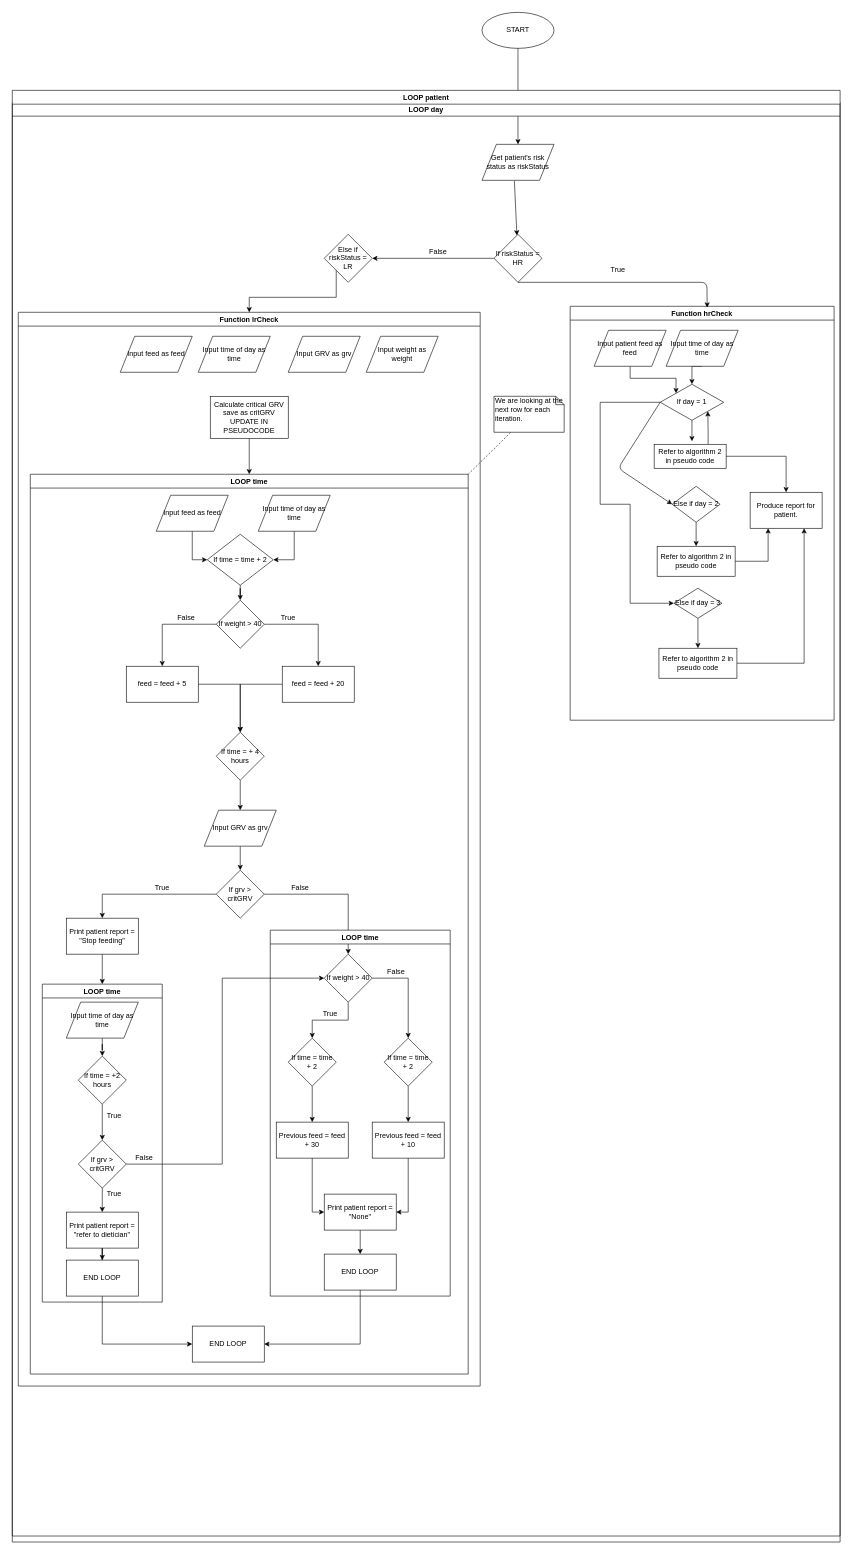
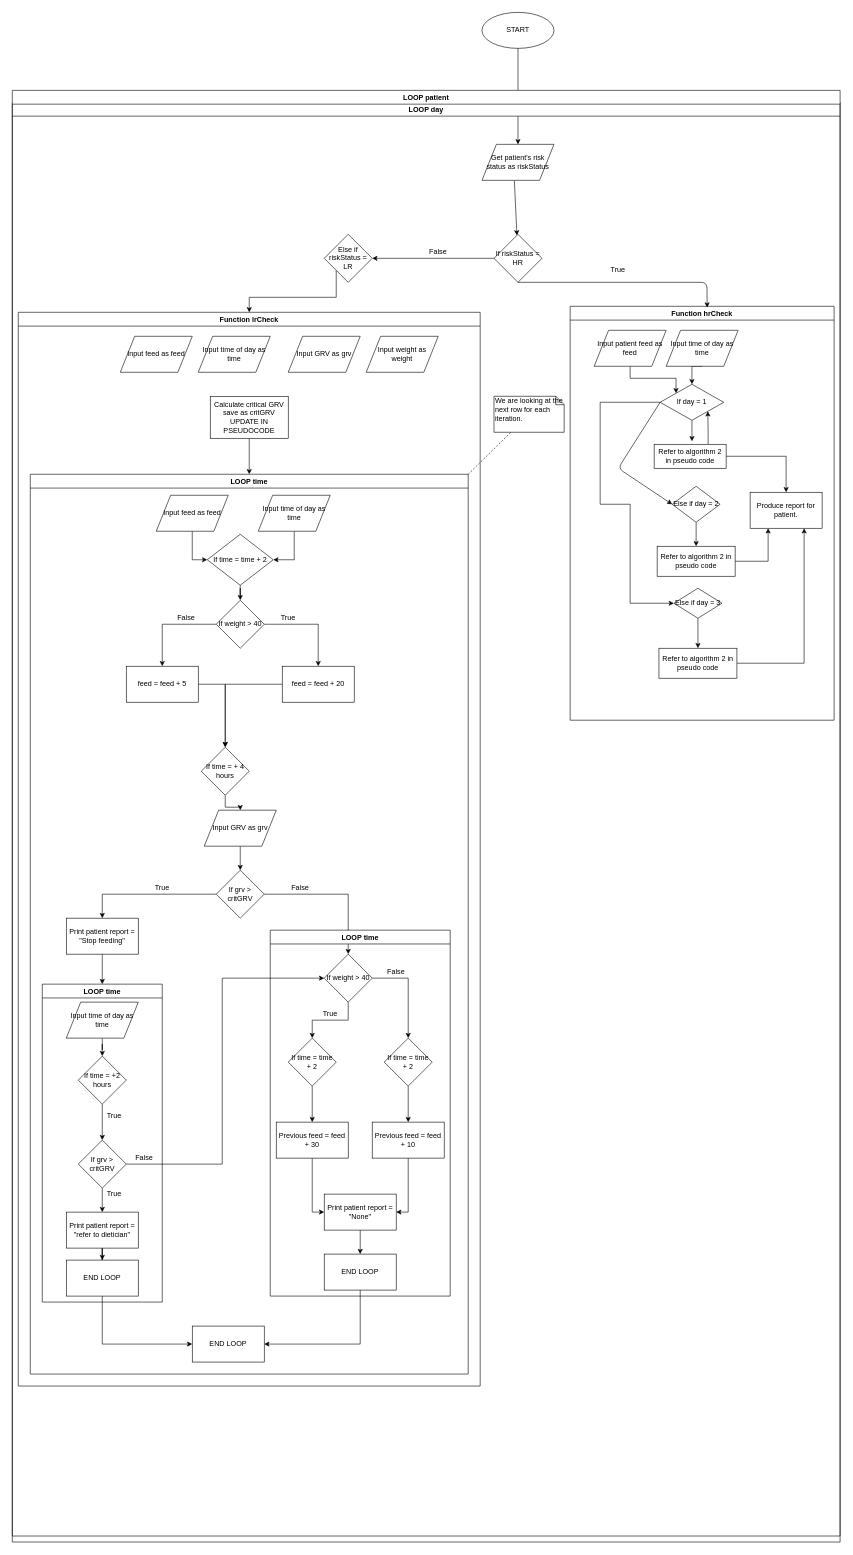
(240, 756) -> (225, 771)
